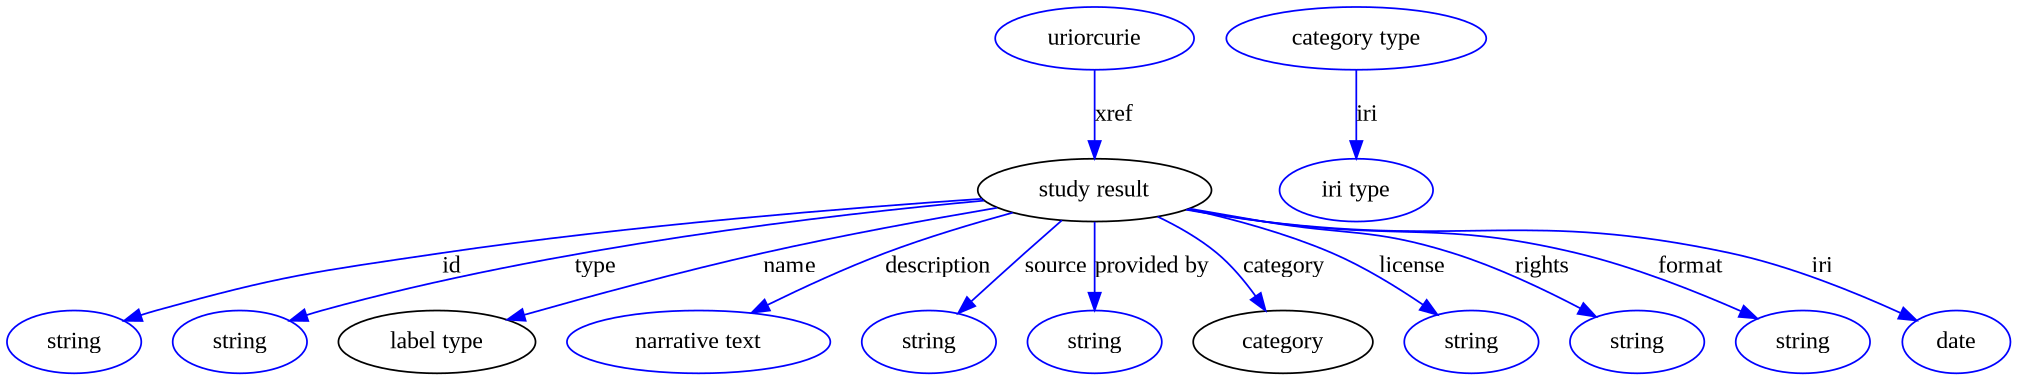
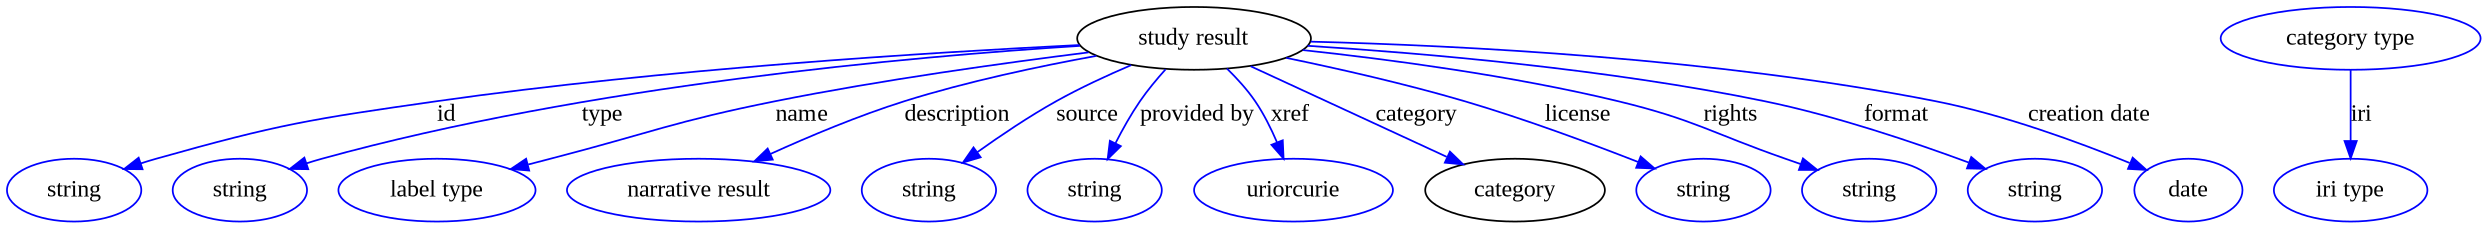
(1095, 106) -> (1256, 103)
(1823, 266) -> (2089, 114)
(437, 342) -> (437, 190)
(699, 342) -> (699, 190)
